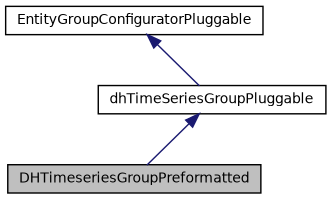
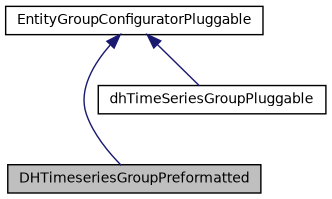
(168, 144) -> (85, 107)
